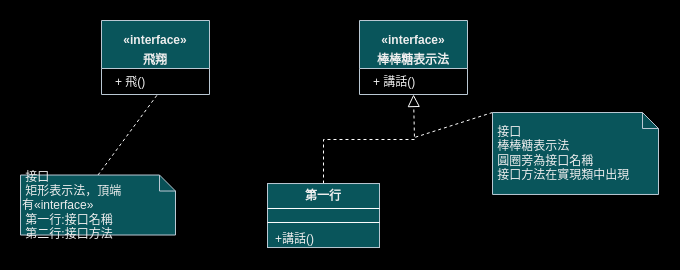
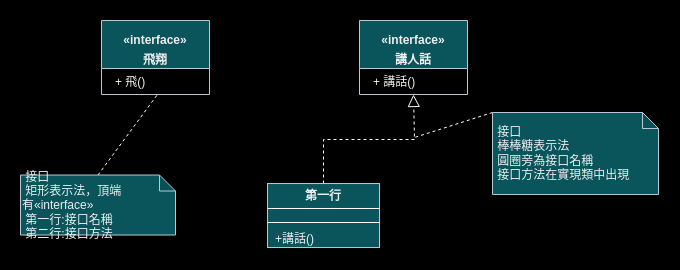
(414, 42) -> (414, 42)
